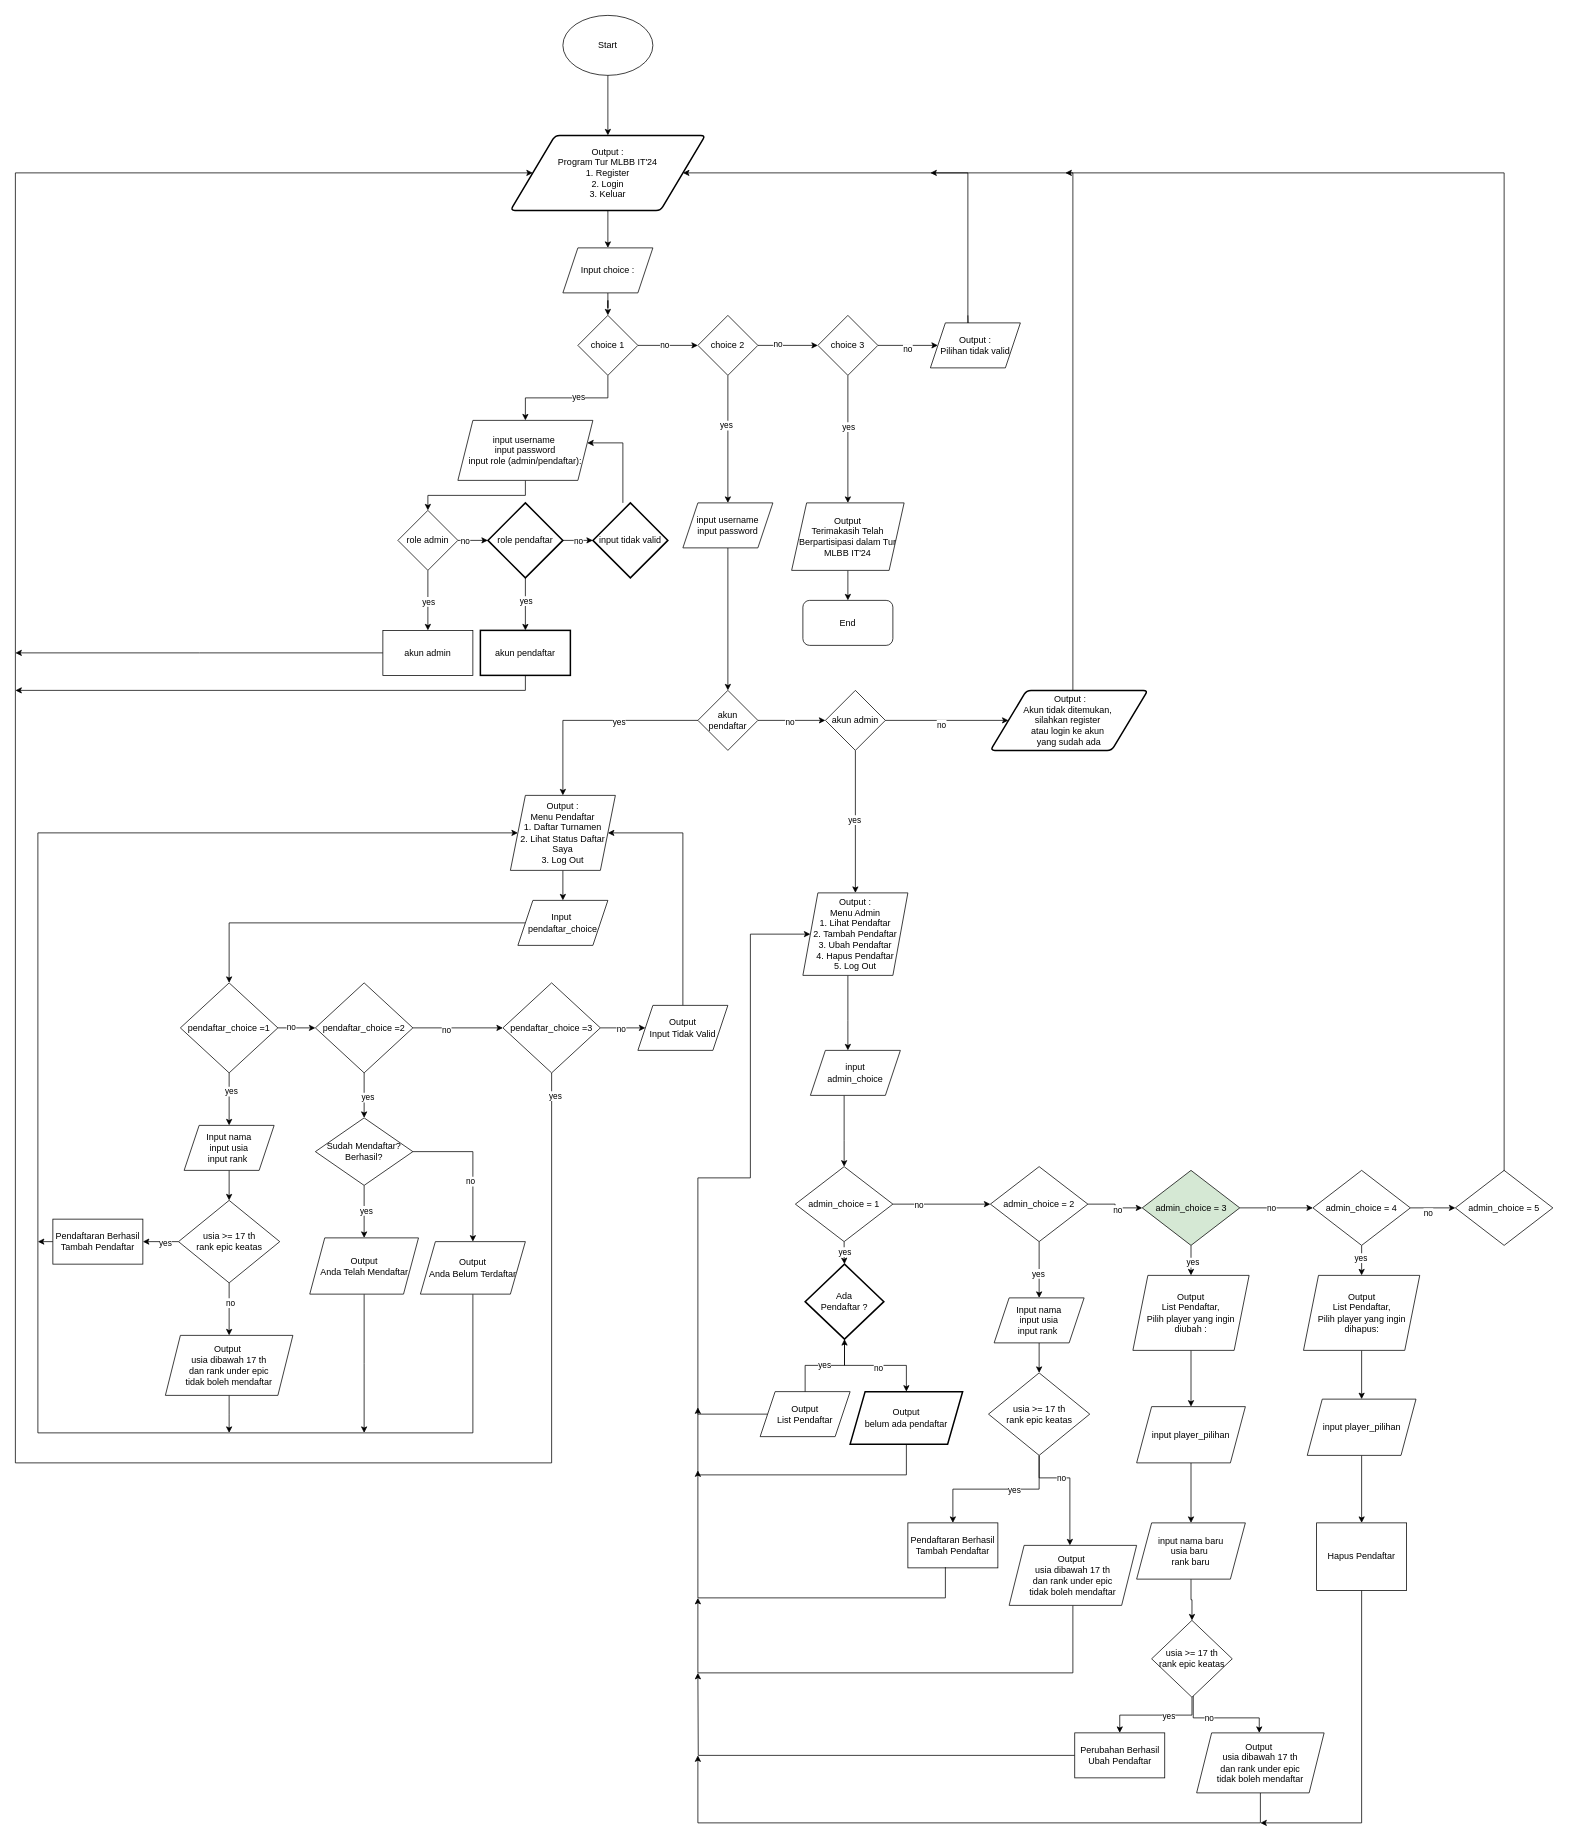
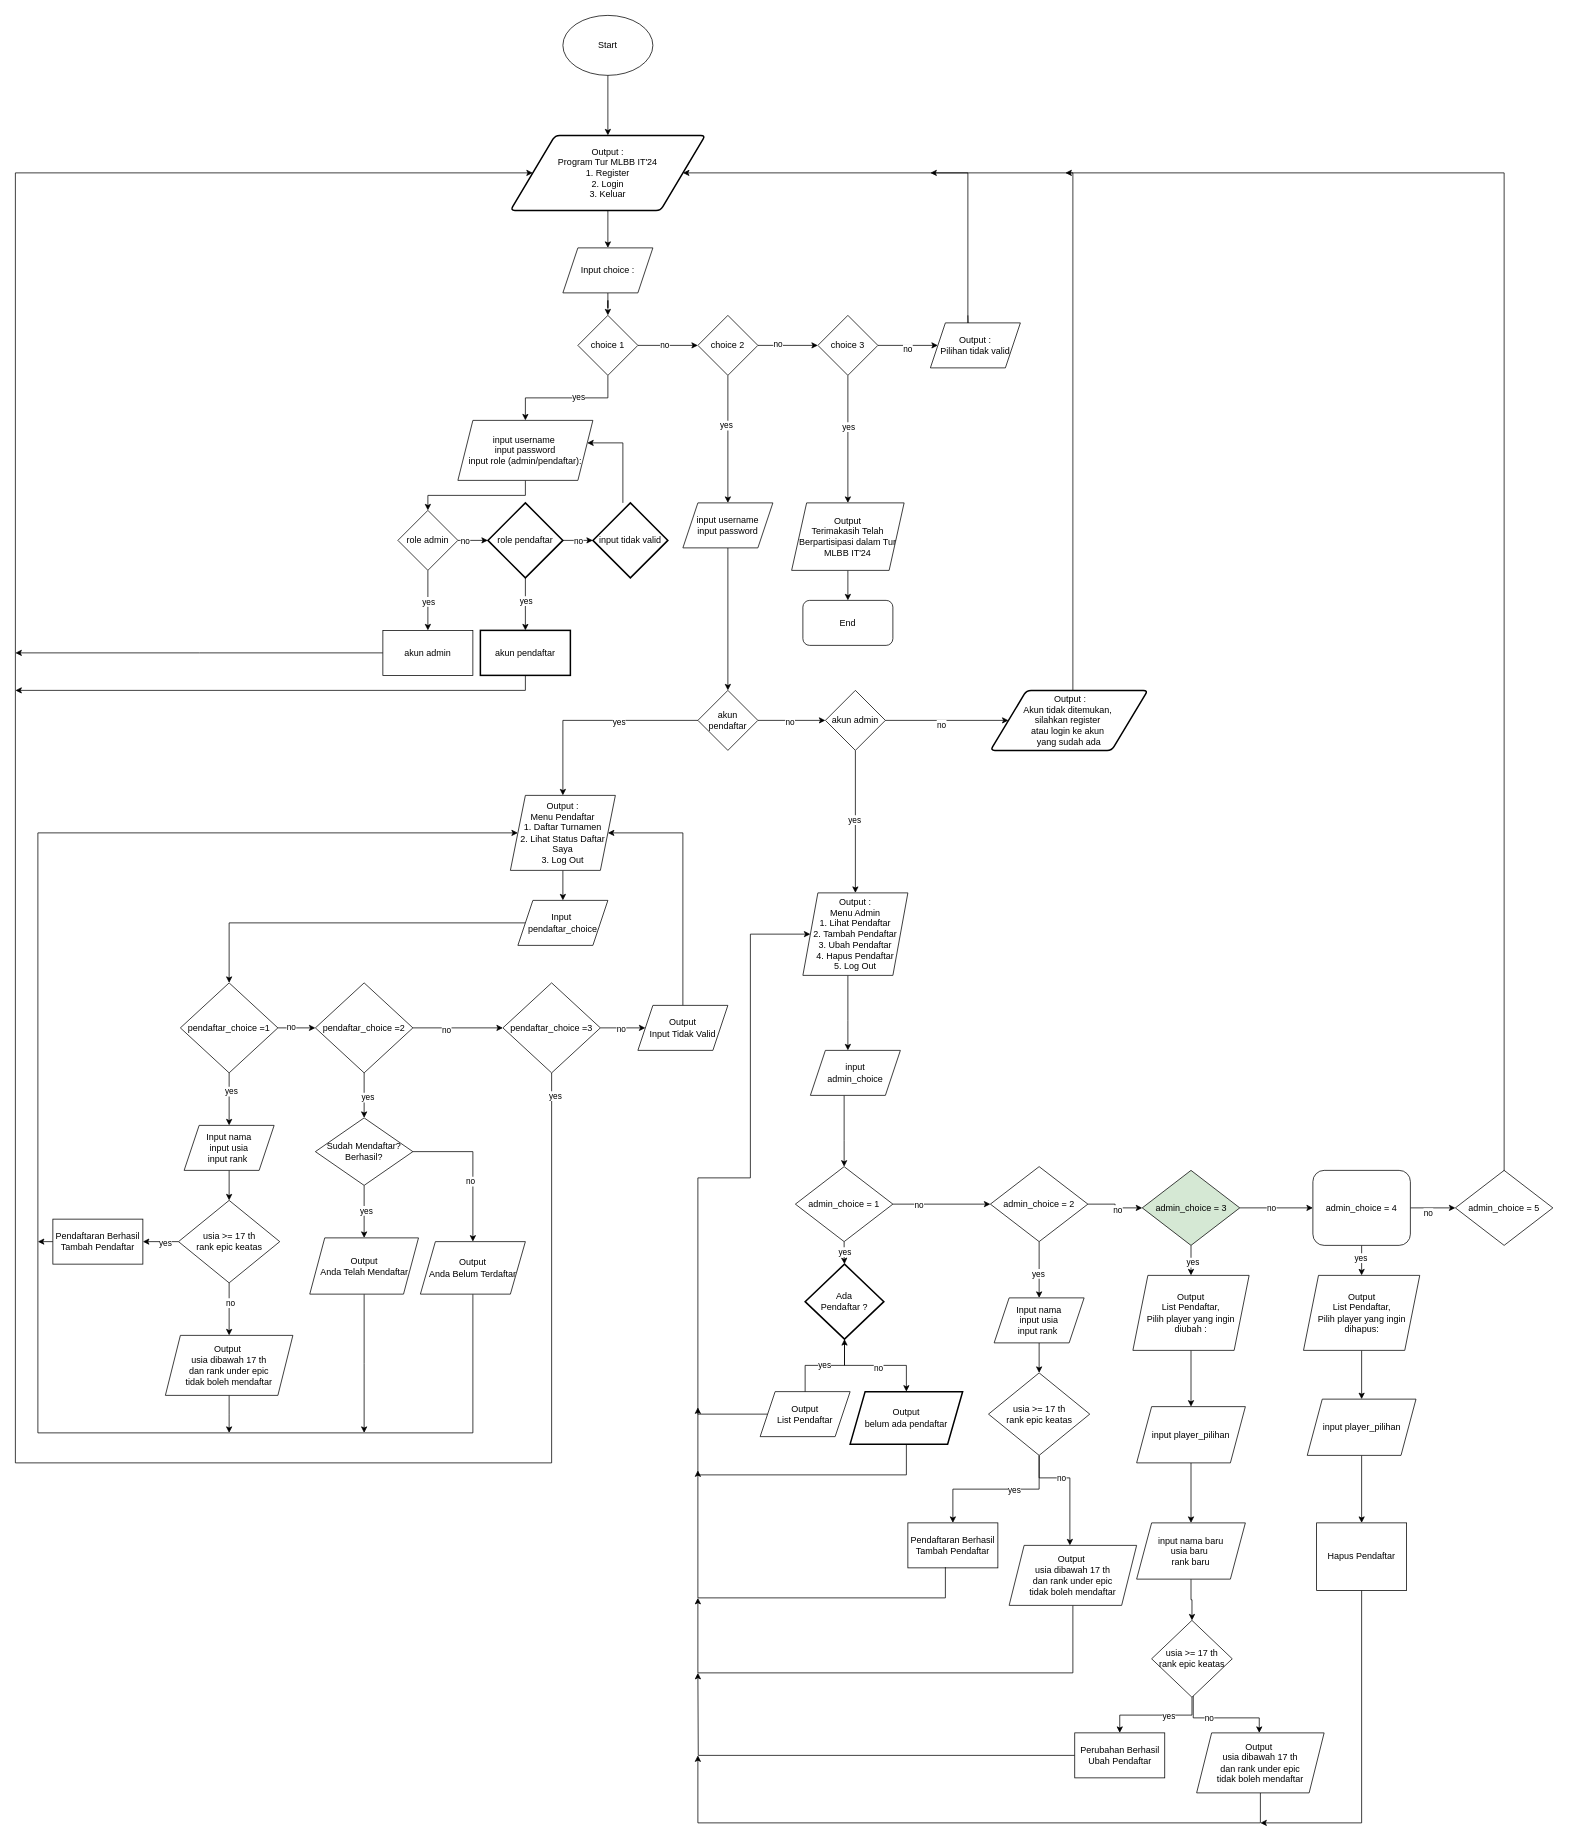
(1362, 1208) -> (1362, 1208)
